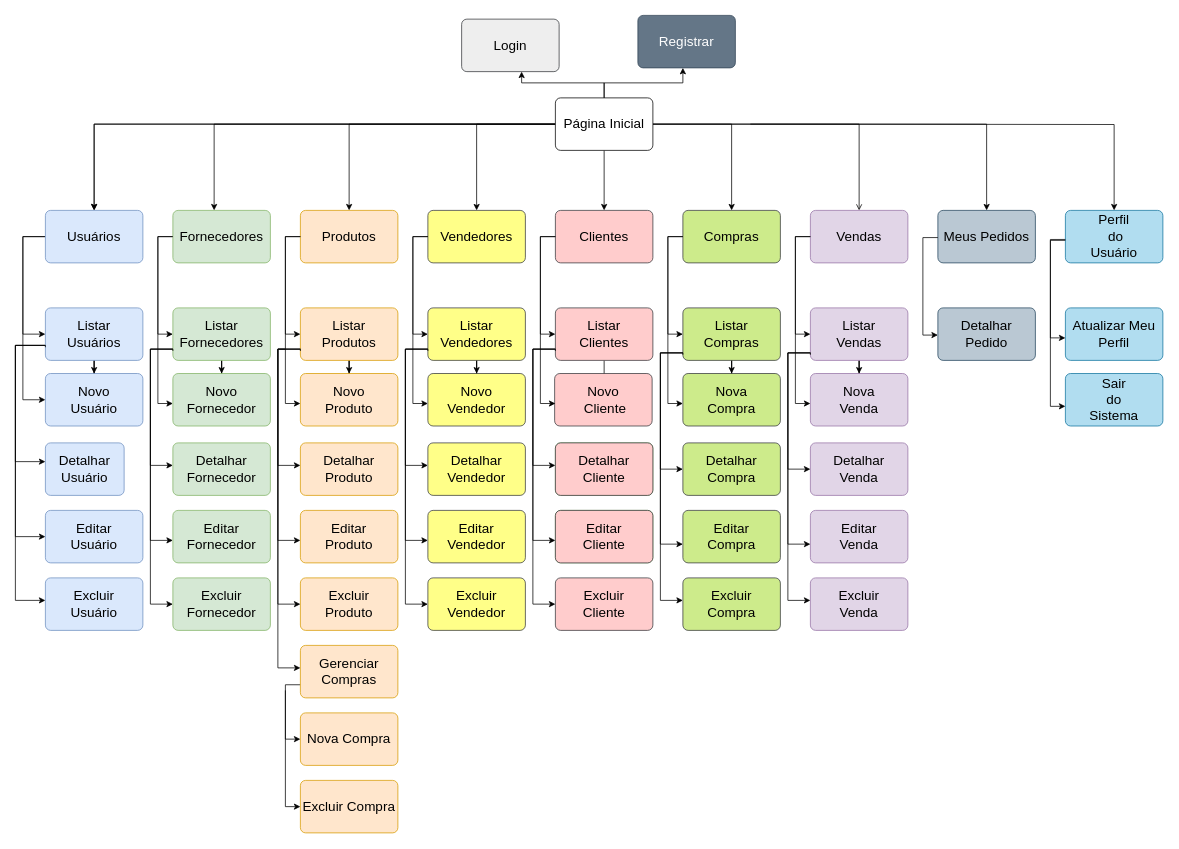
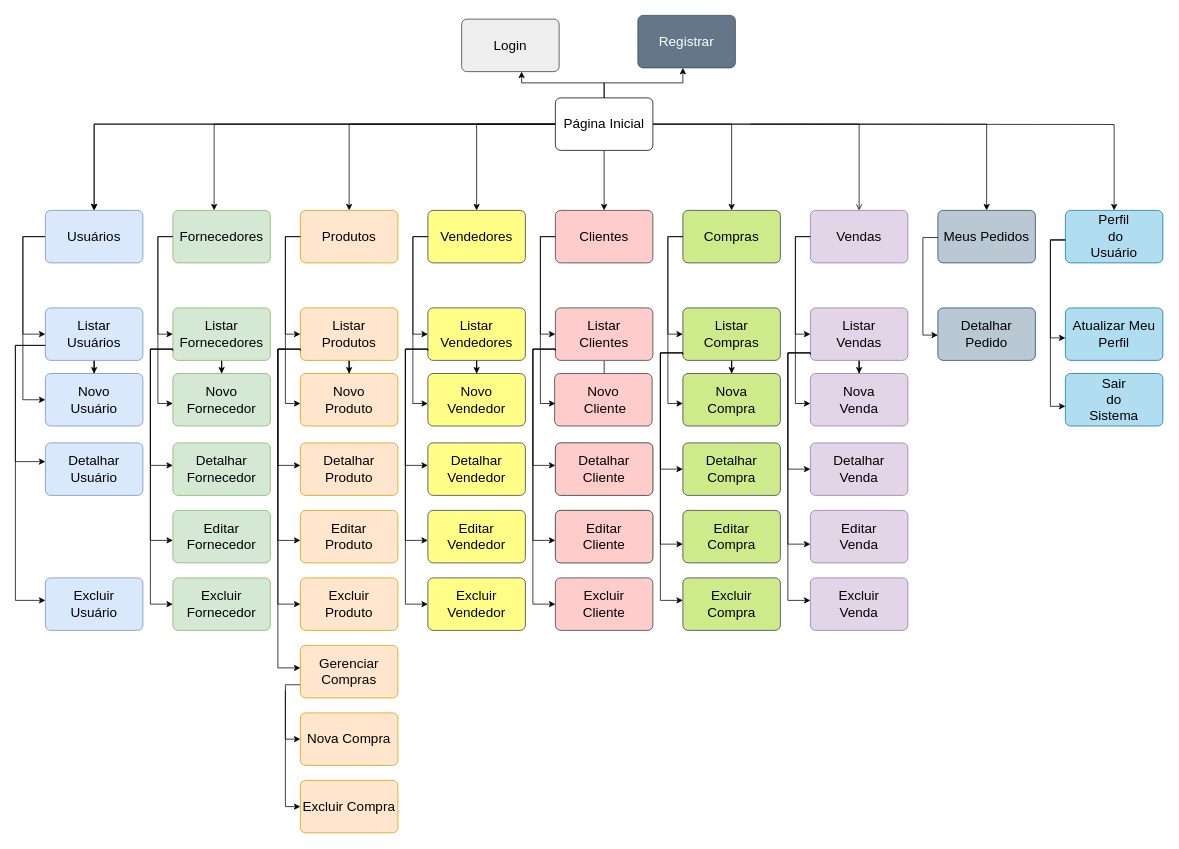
(85, 469) -> (94, 469)
(28, 537) -> none
(94, 537) -> none
